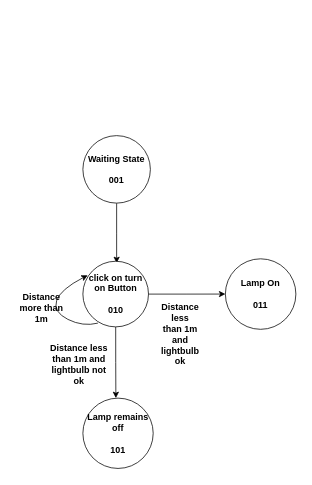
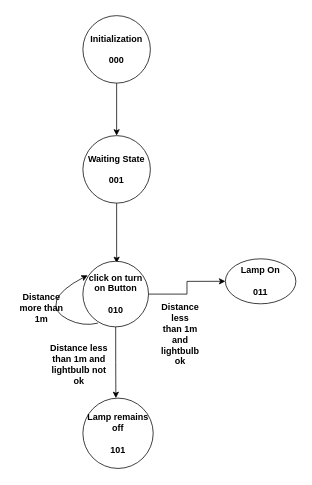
none -> (117, 49)
none -> (117, 106)
(261, 294) -> (261, 281)
